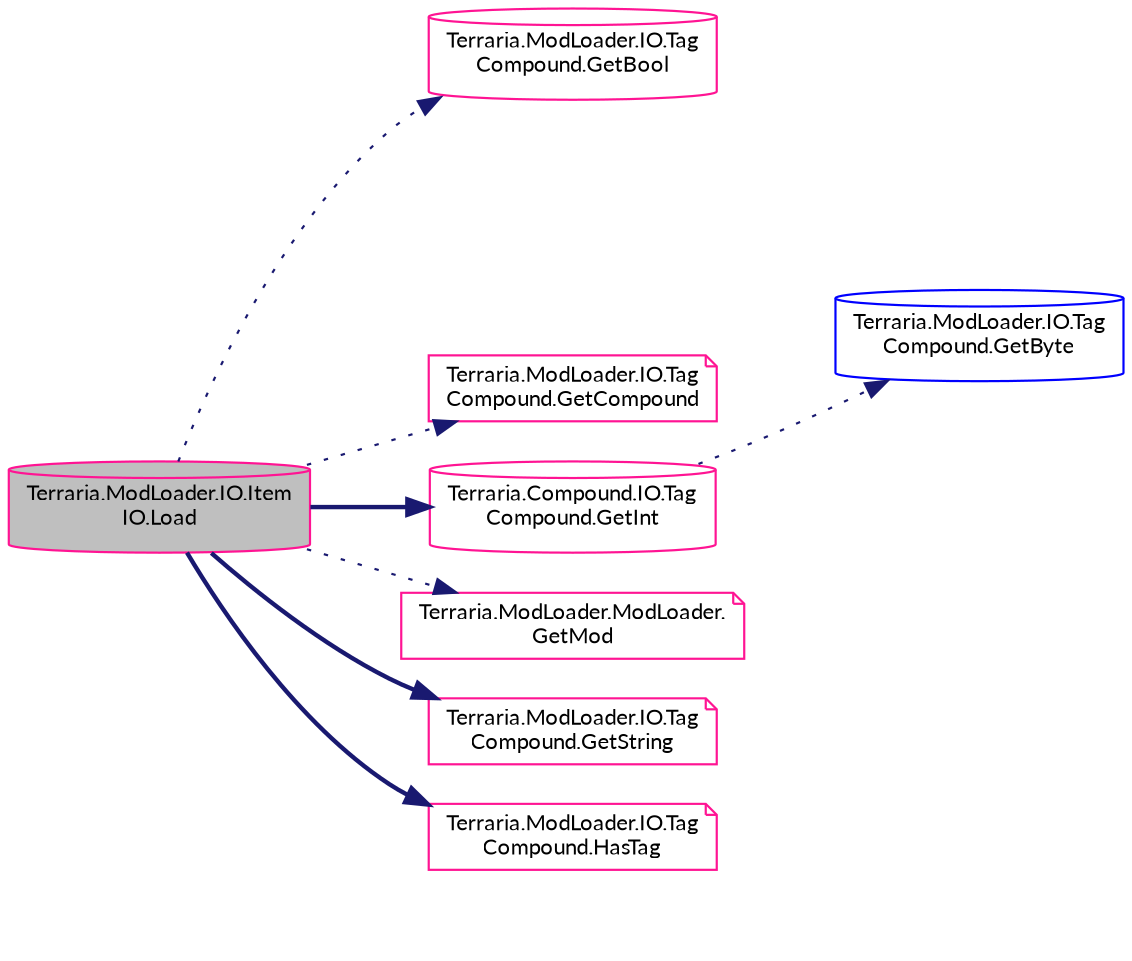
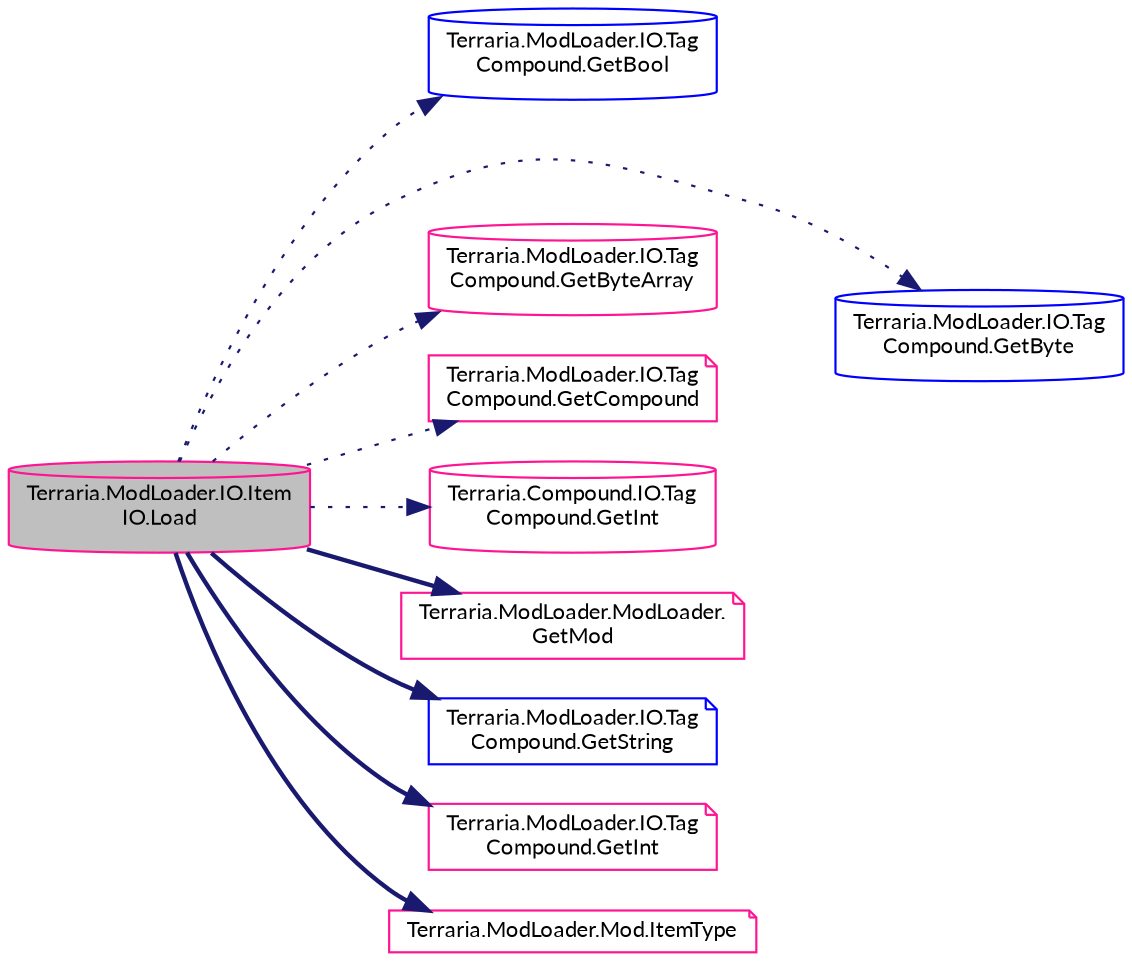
(573, 54) -> (573, 54)
none -> (573, 270)
(784, 429) -> (485, 167)
(358, 507) -> (358, 507)
(371, 568) -> (371, 568)
(573, 731) -> (573, 731)
(573, 837) -> (573, 837)
none -> (573, 931)
